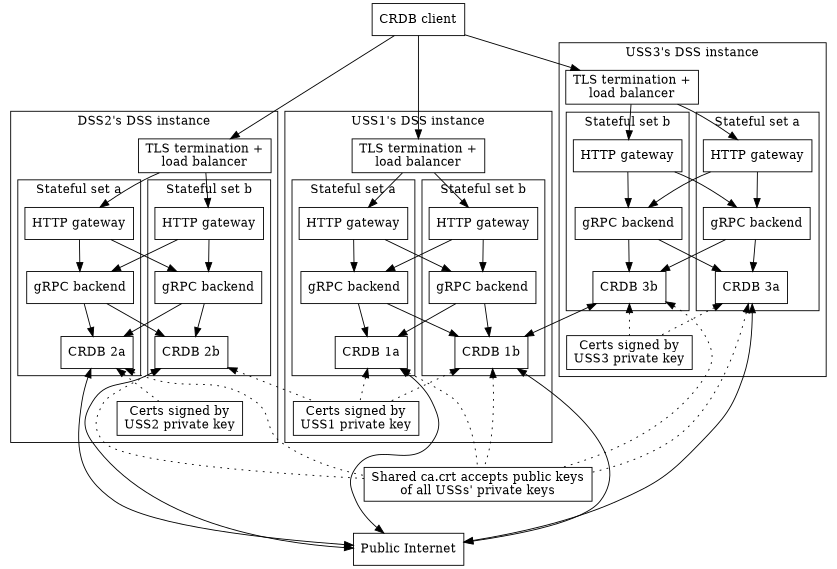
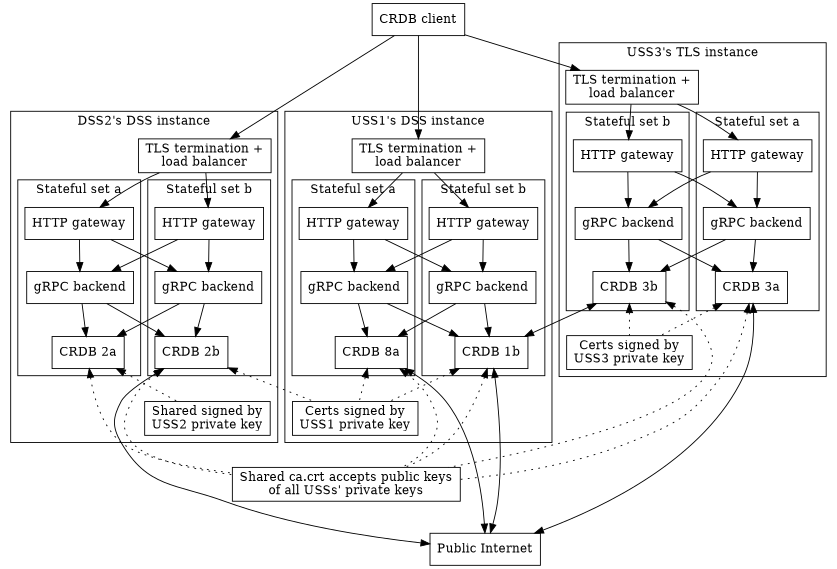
(693, 53) -> (693, 53)
(371, 353) -> (371, 353)
(180, 418) -> (207, 418)
(160, 519) -> none
